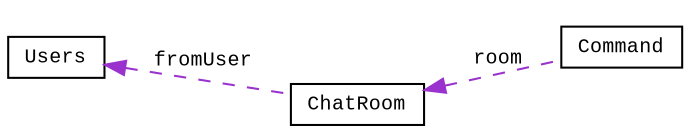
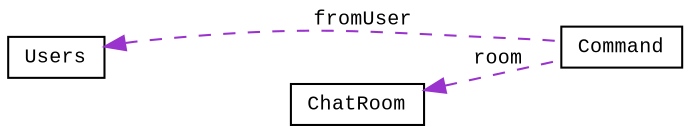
(208, 81) -> (343, 31)
